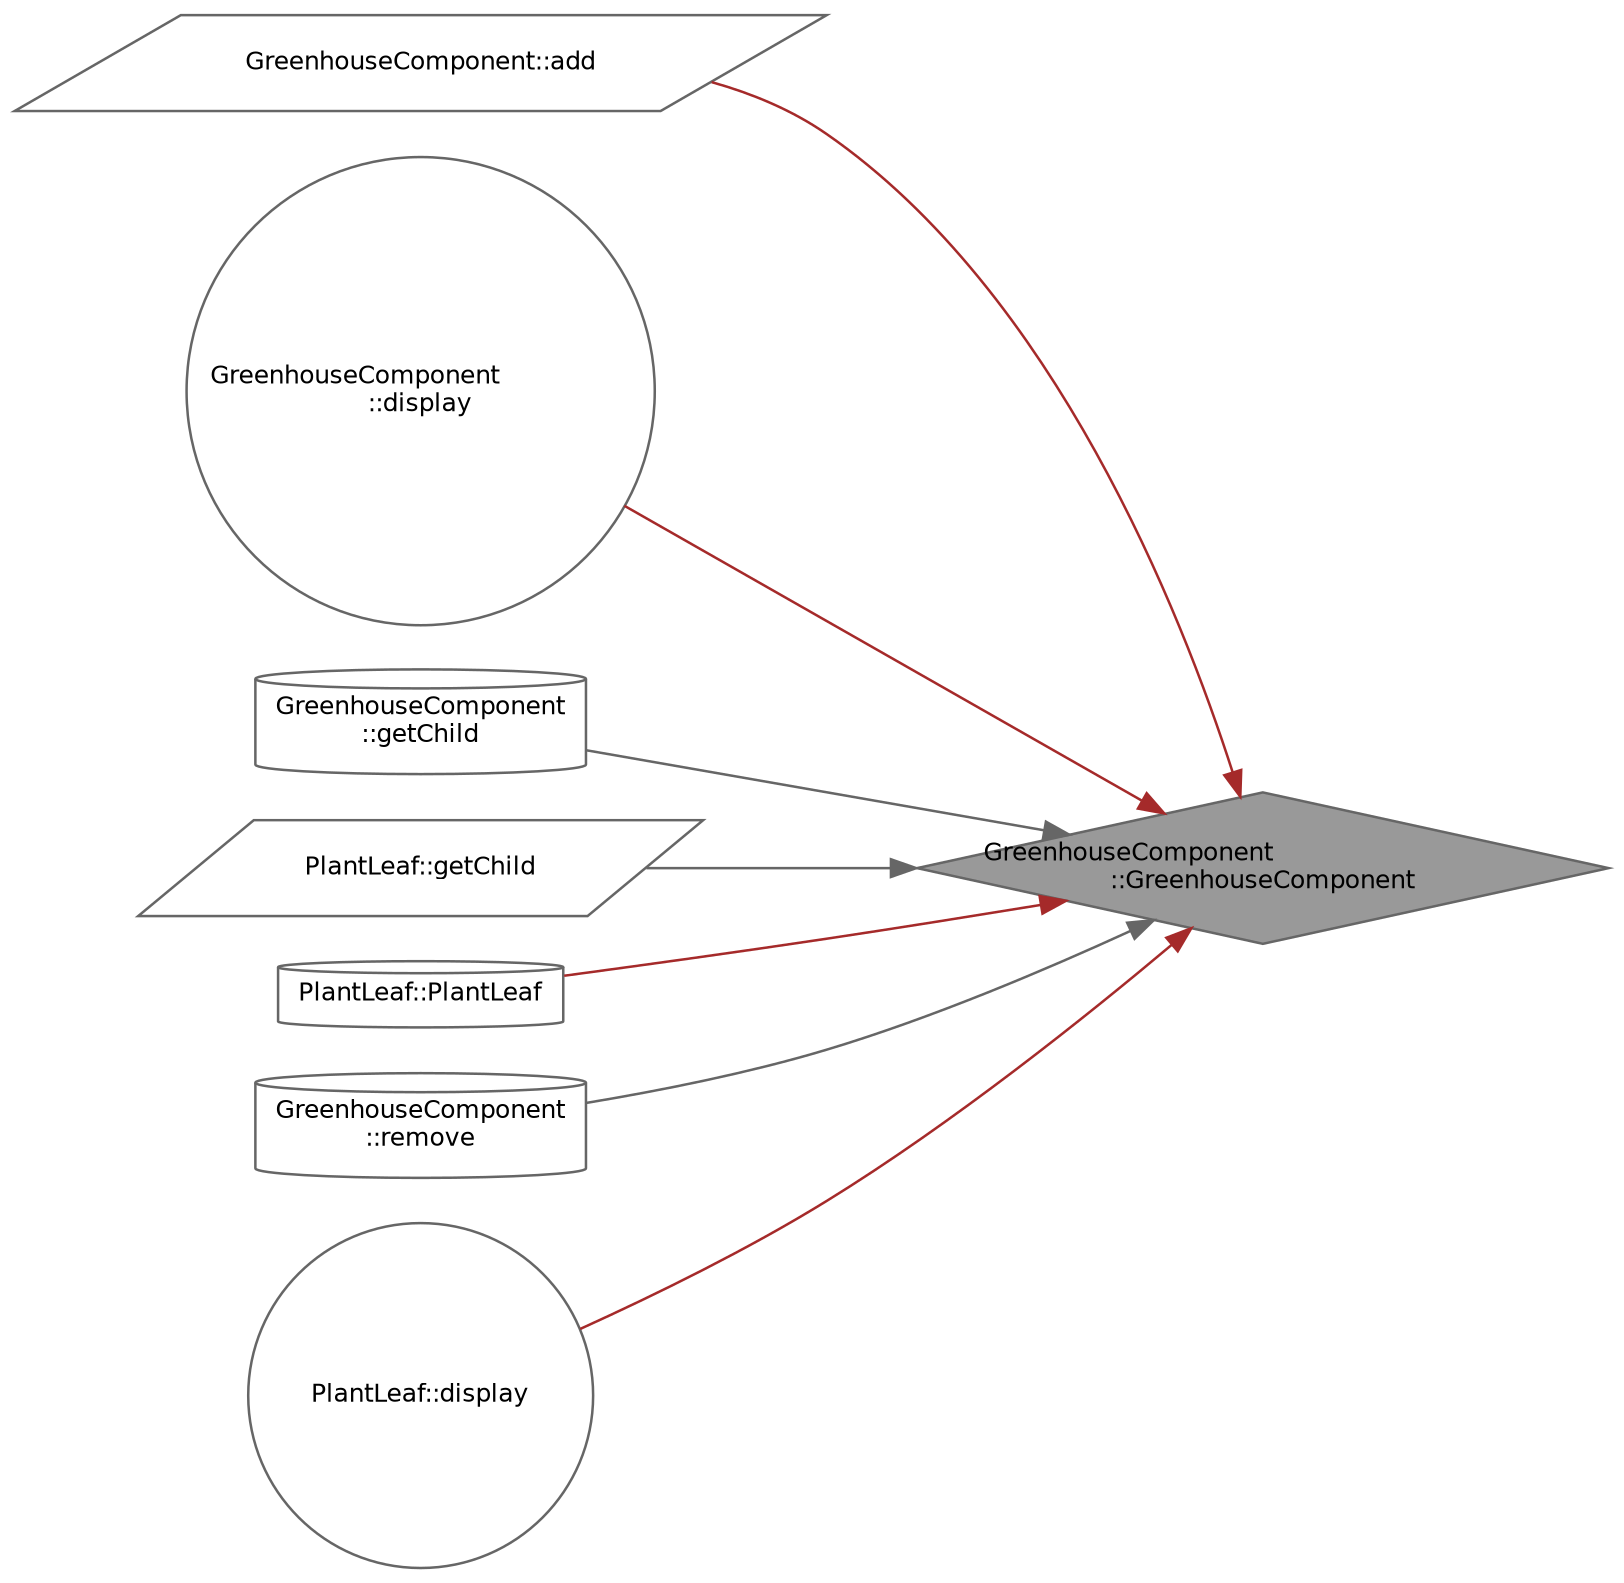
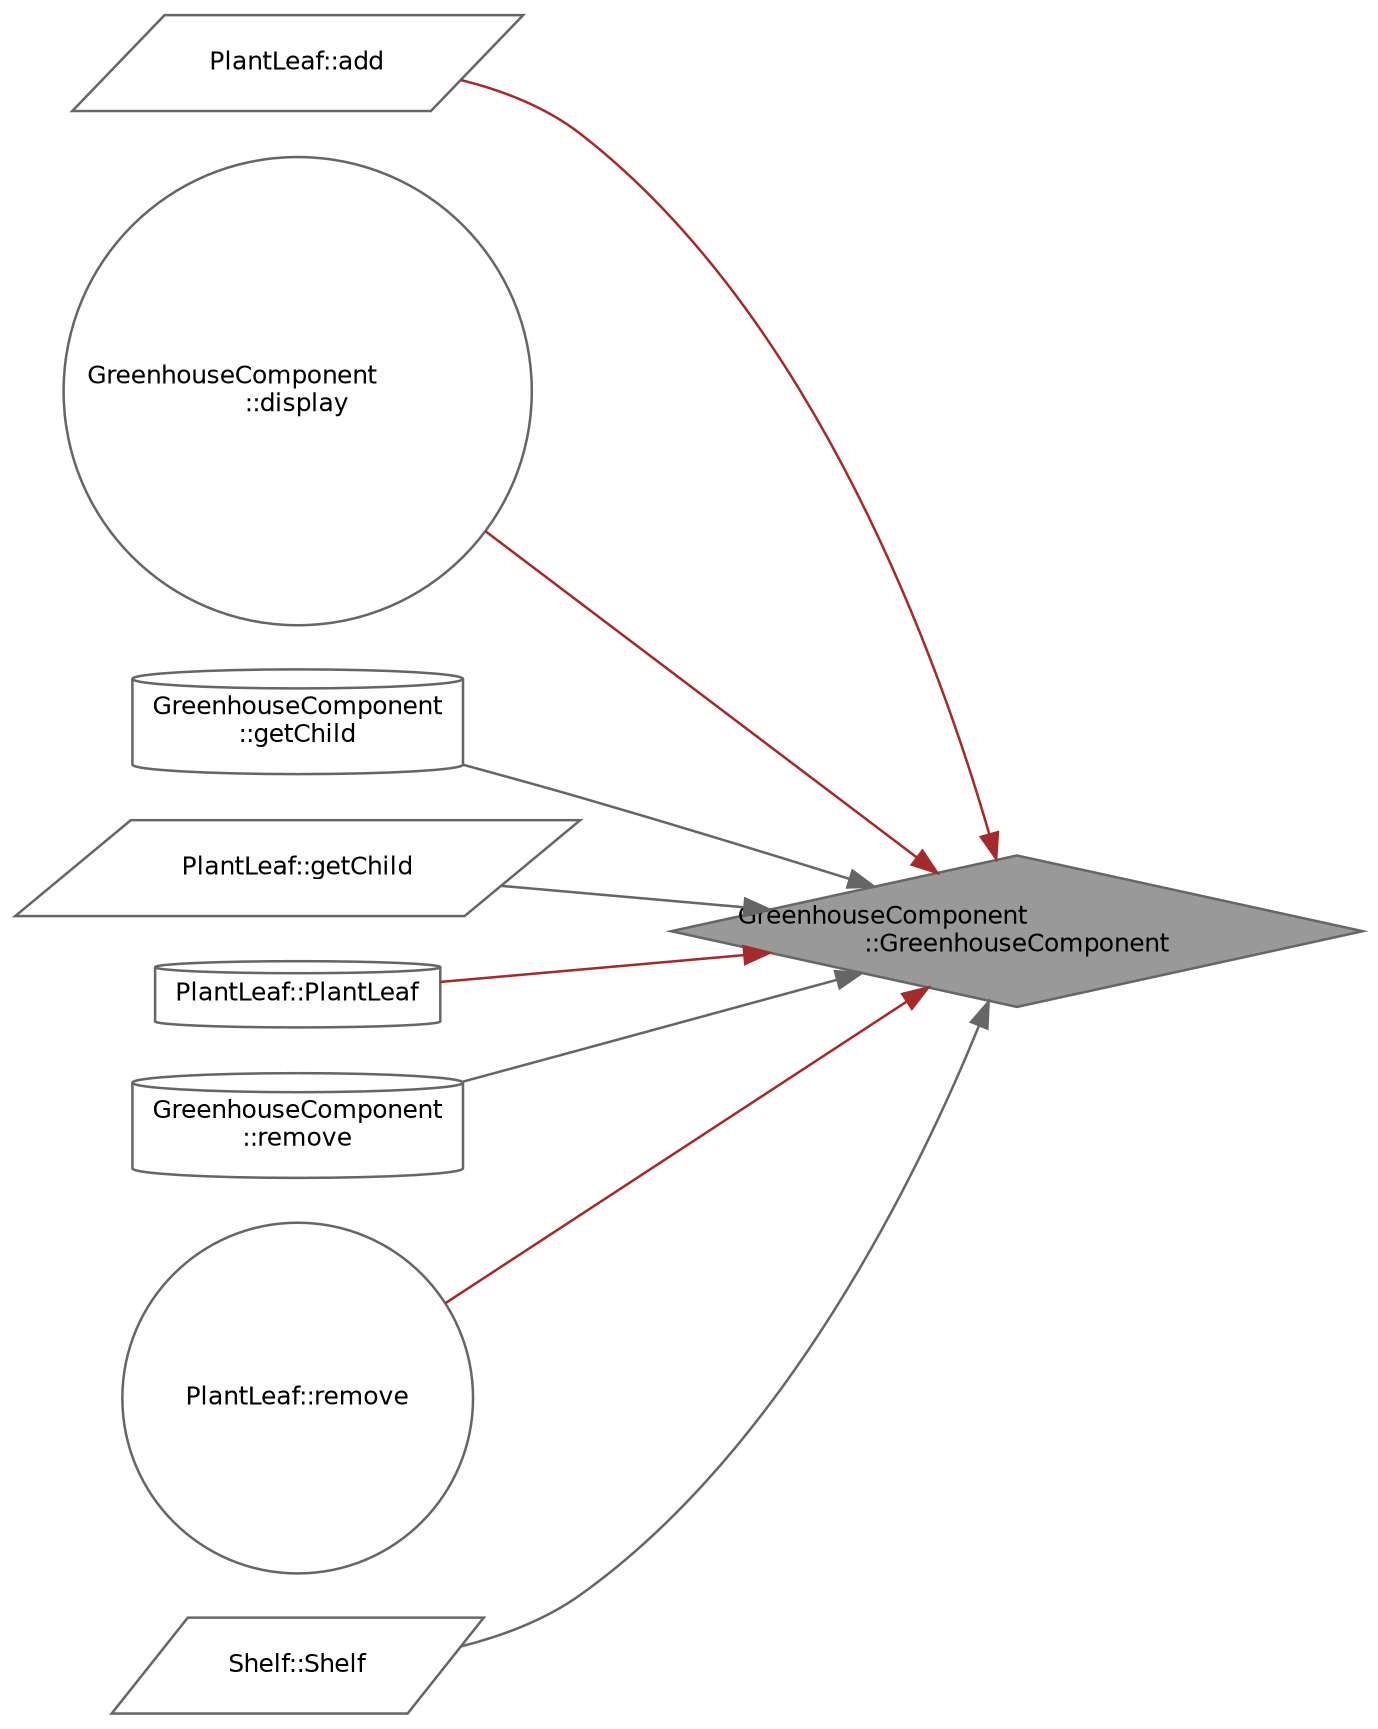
(421, 63) -> (298, 63)
(421, 1396) -> (298, 1398)
none -> (298, 1666)
